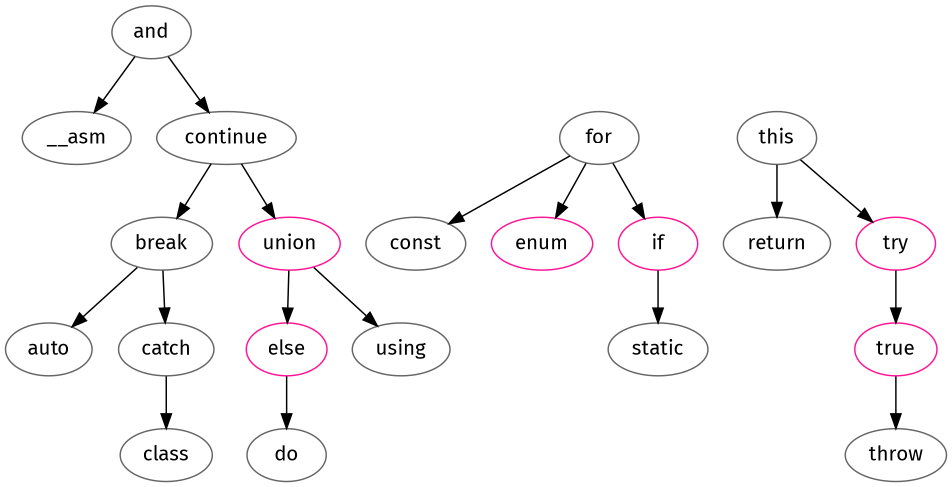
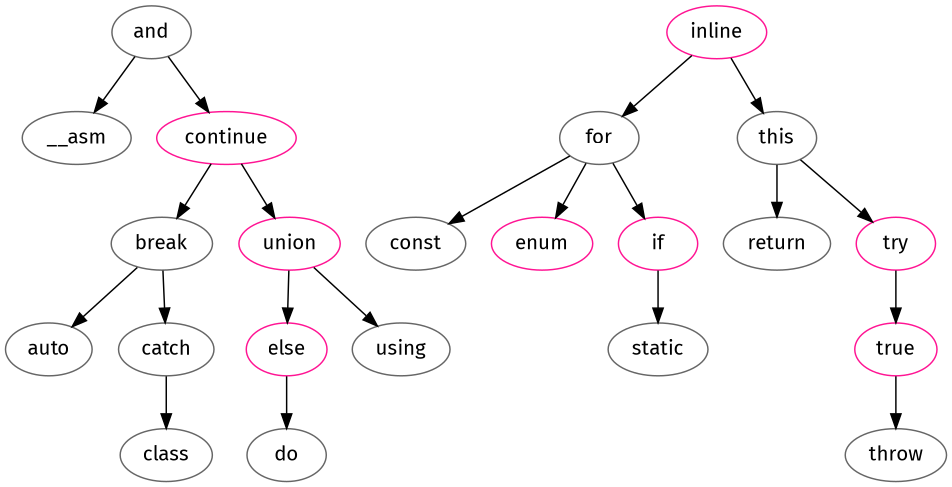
none -> (717, 32)
(226, 138) -> (226, 138)
